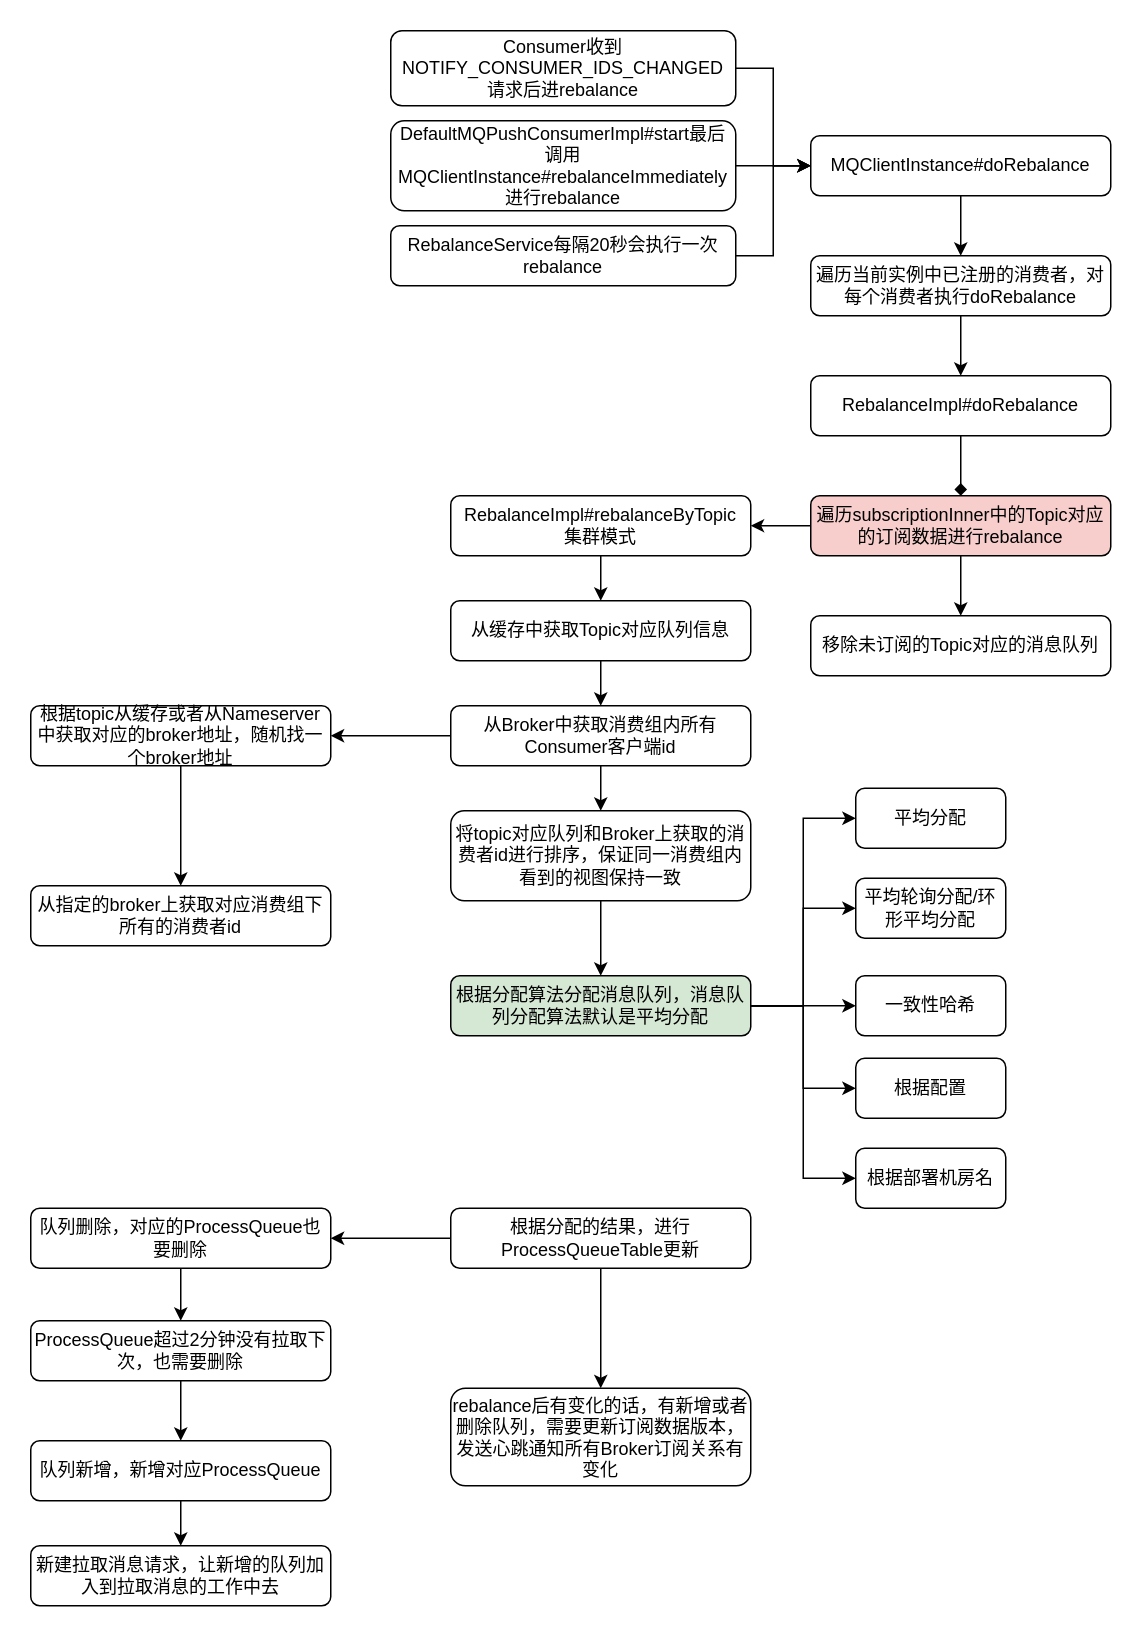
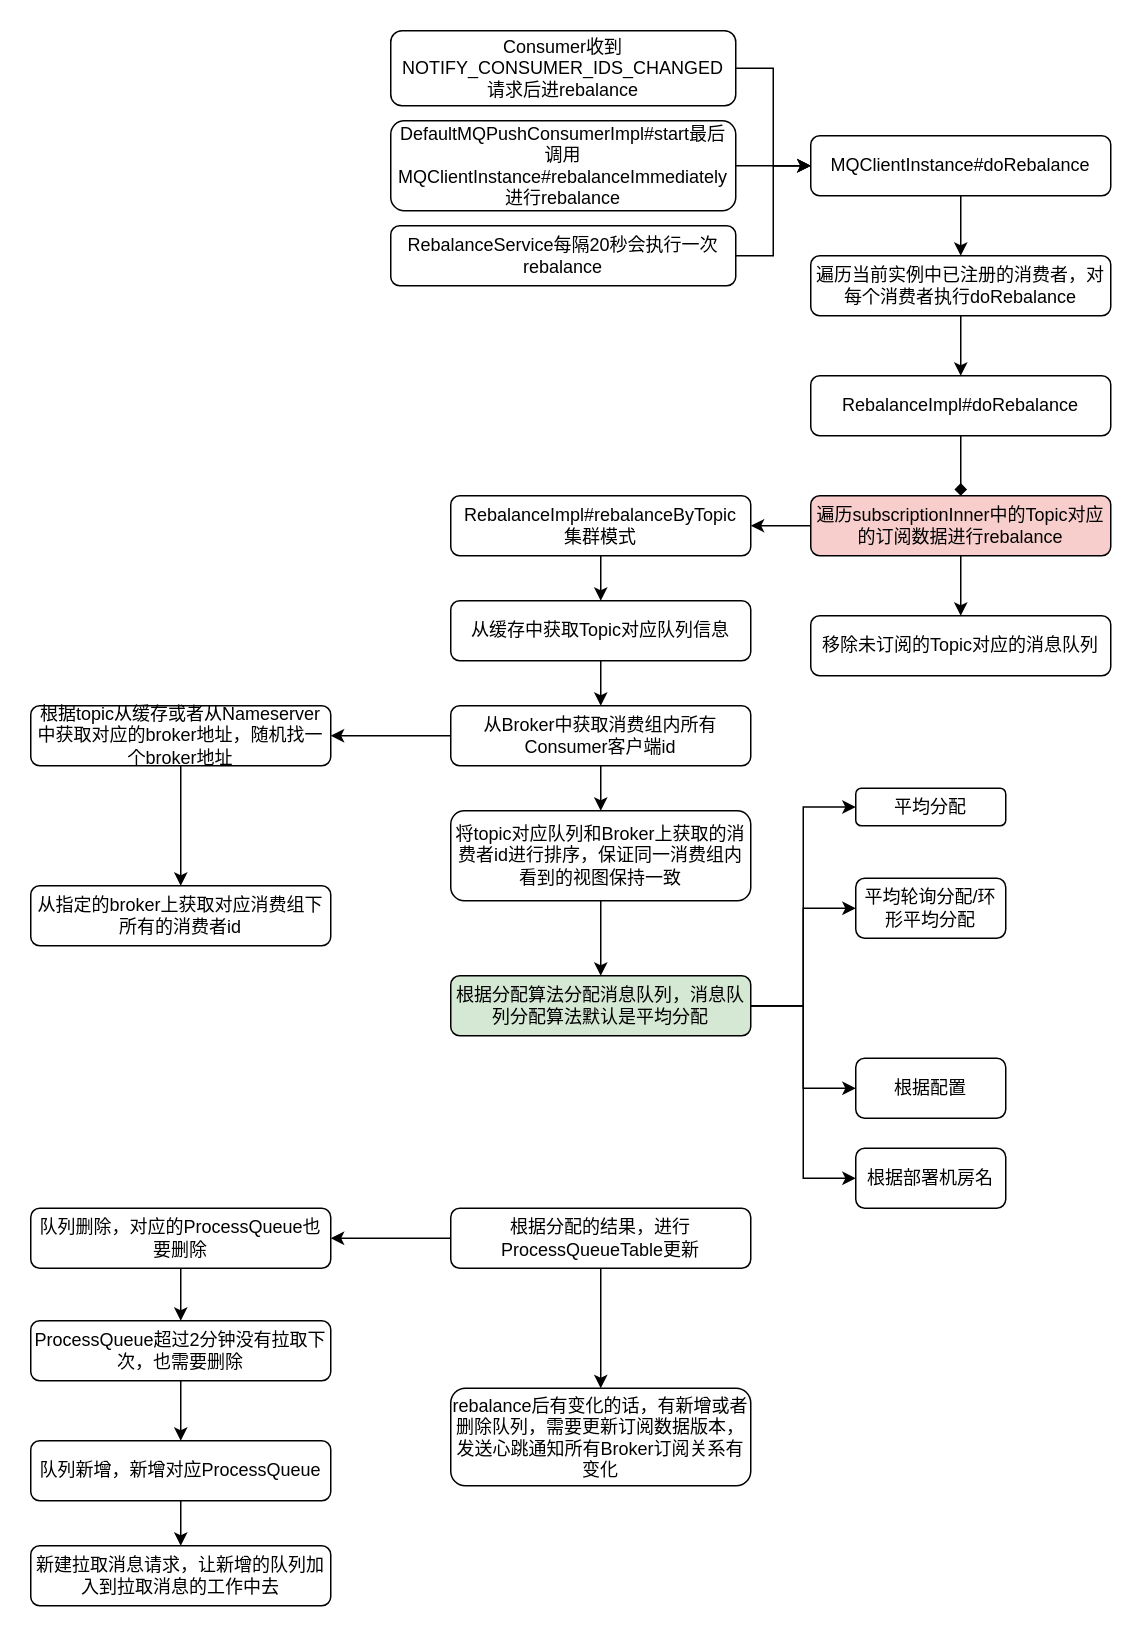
(931, 818) -> (931, 807)
(826, 1006) -> none
(931, 1006) -> none
